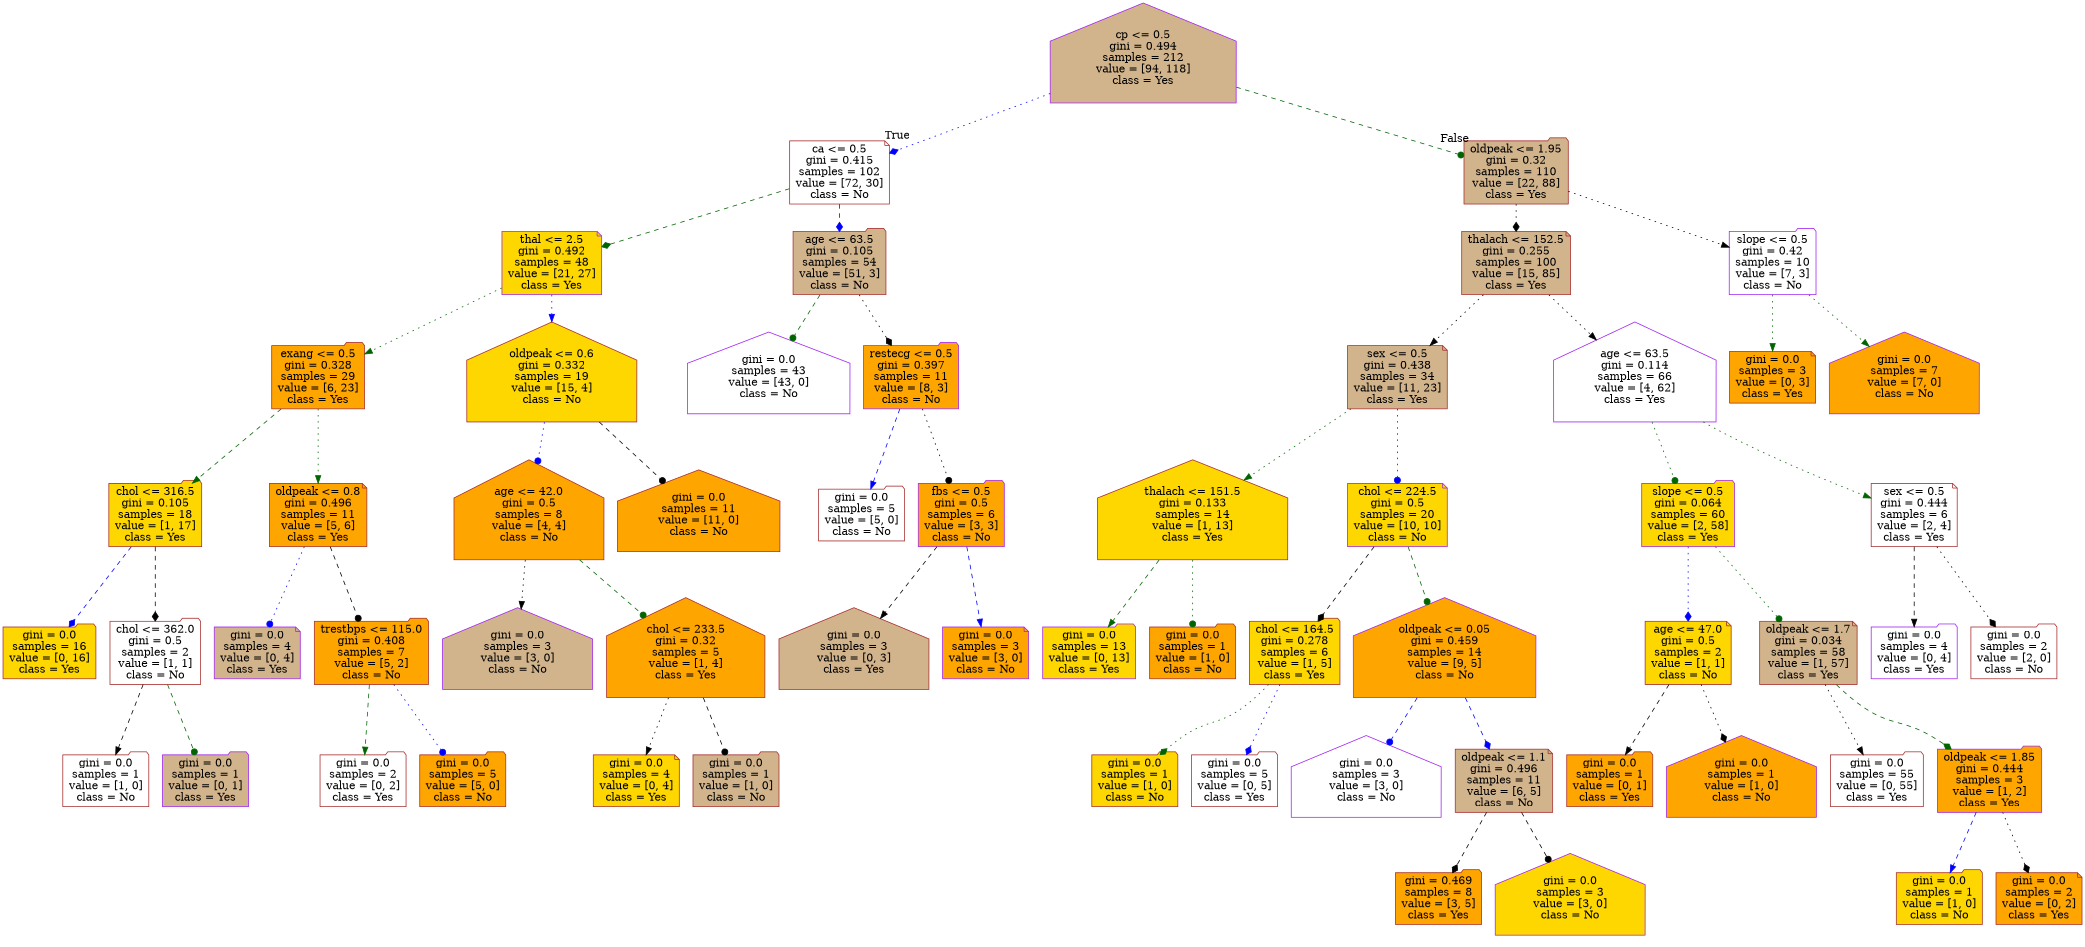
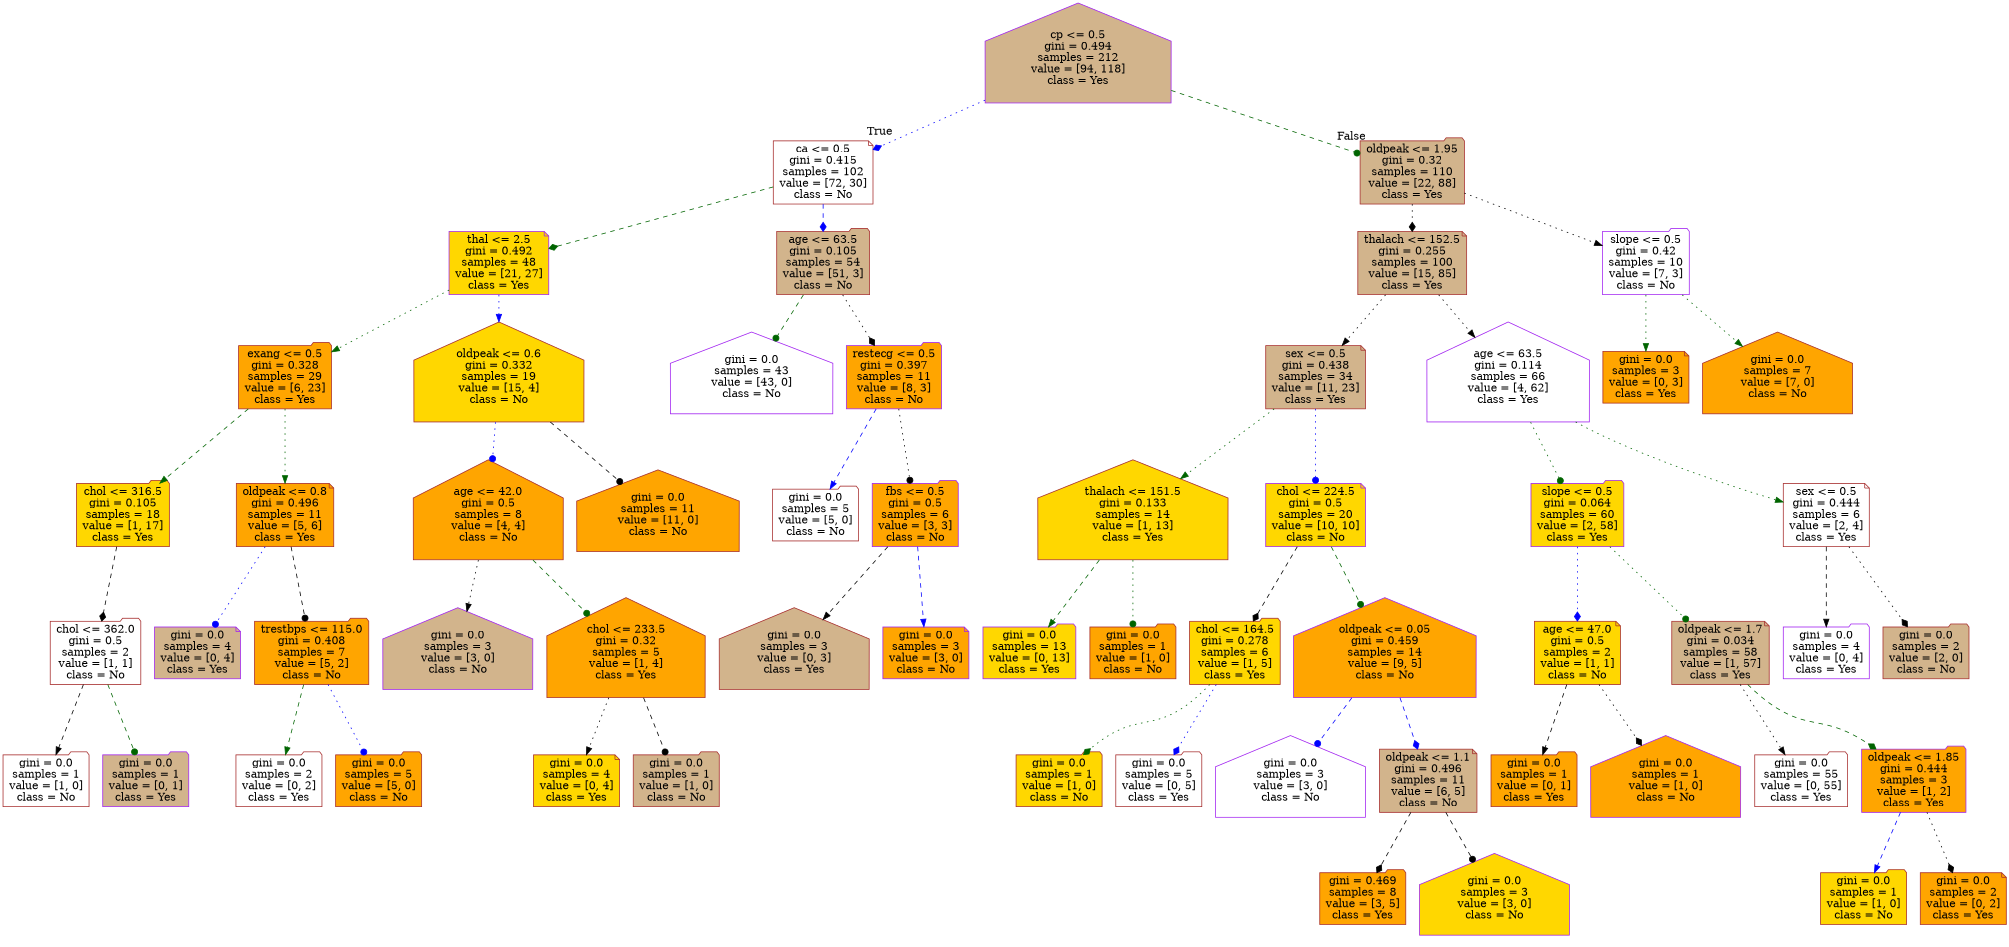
(1904, 377) -> (1778, 377)
(49, 653) -> none
(2014, 653) -> (1926, 653)
